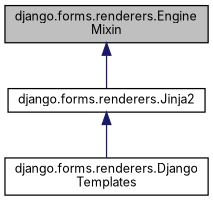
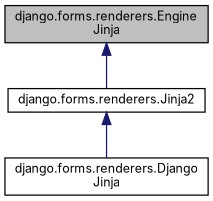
(107, 24) -> (107, 24)
(107, 177) -> (107, 177)
